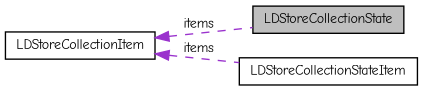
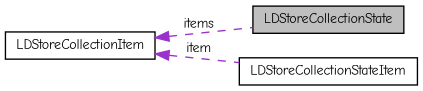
(197, 49) -> (197, 49)
